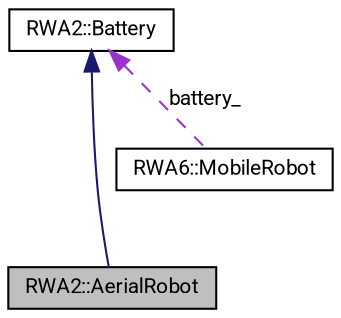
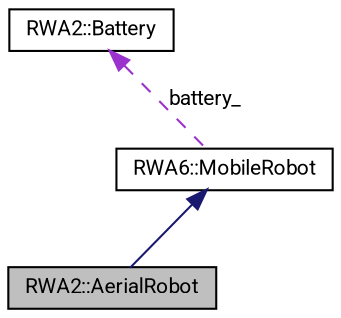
(96, 170) -> (161, 236)
